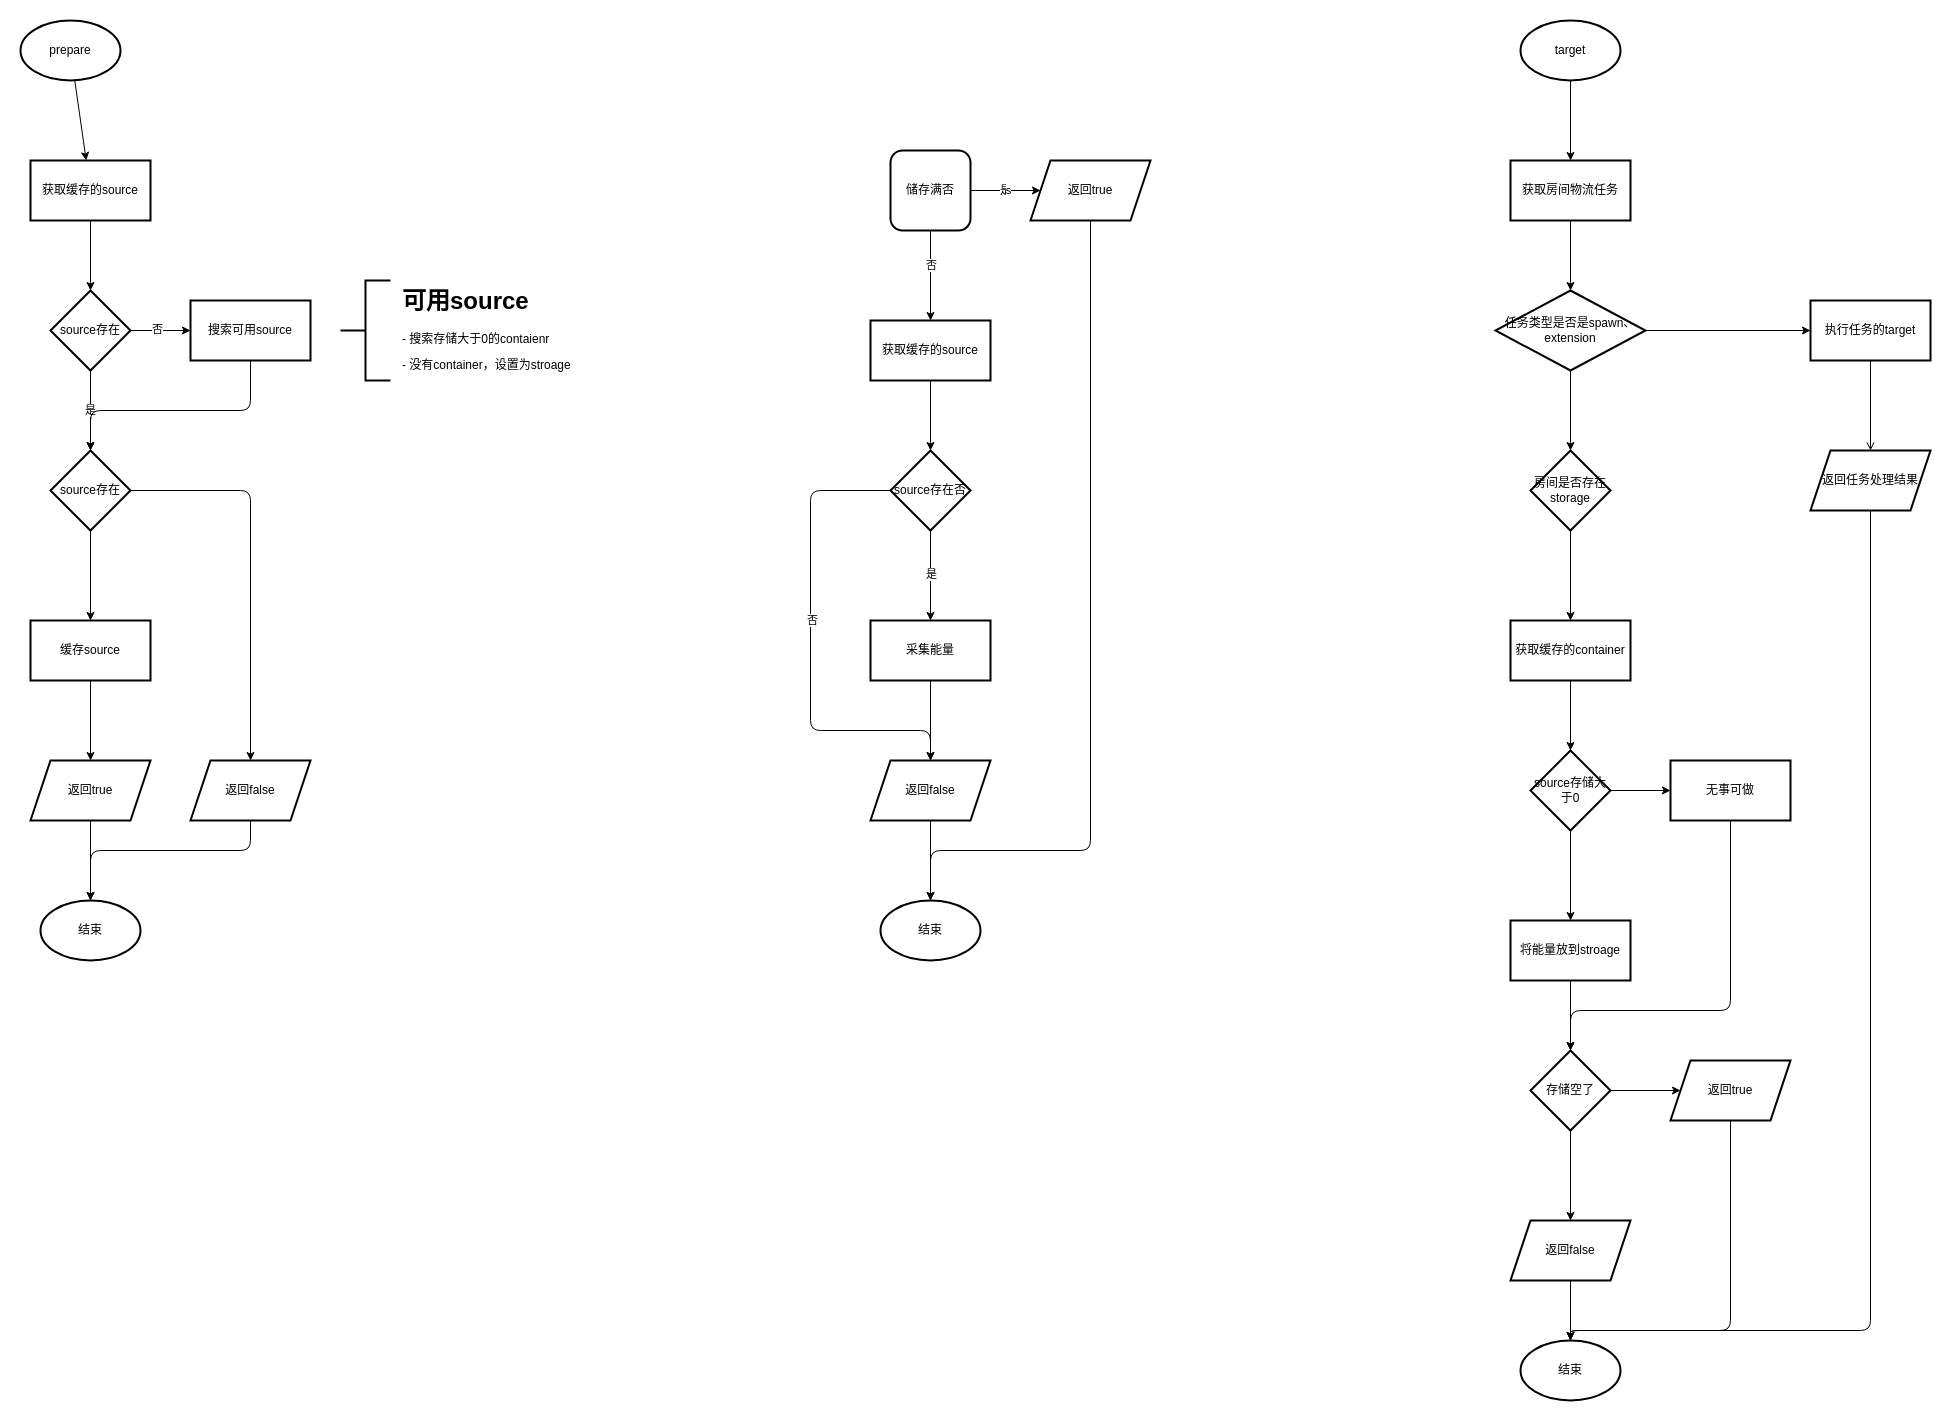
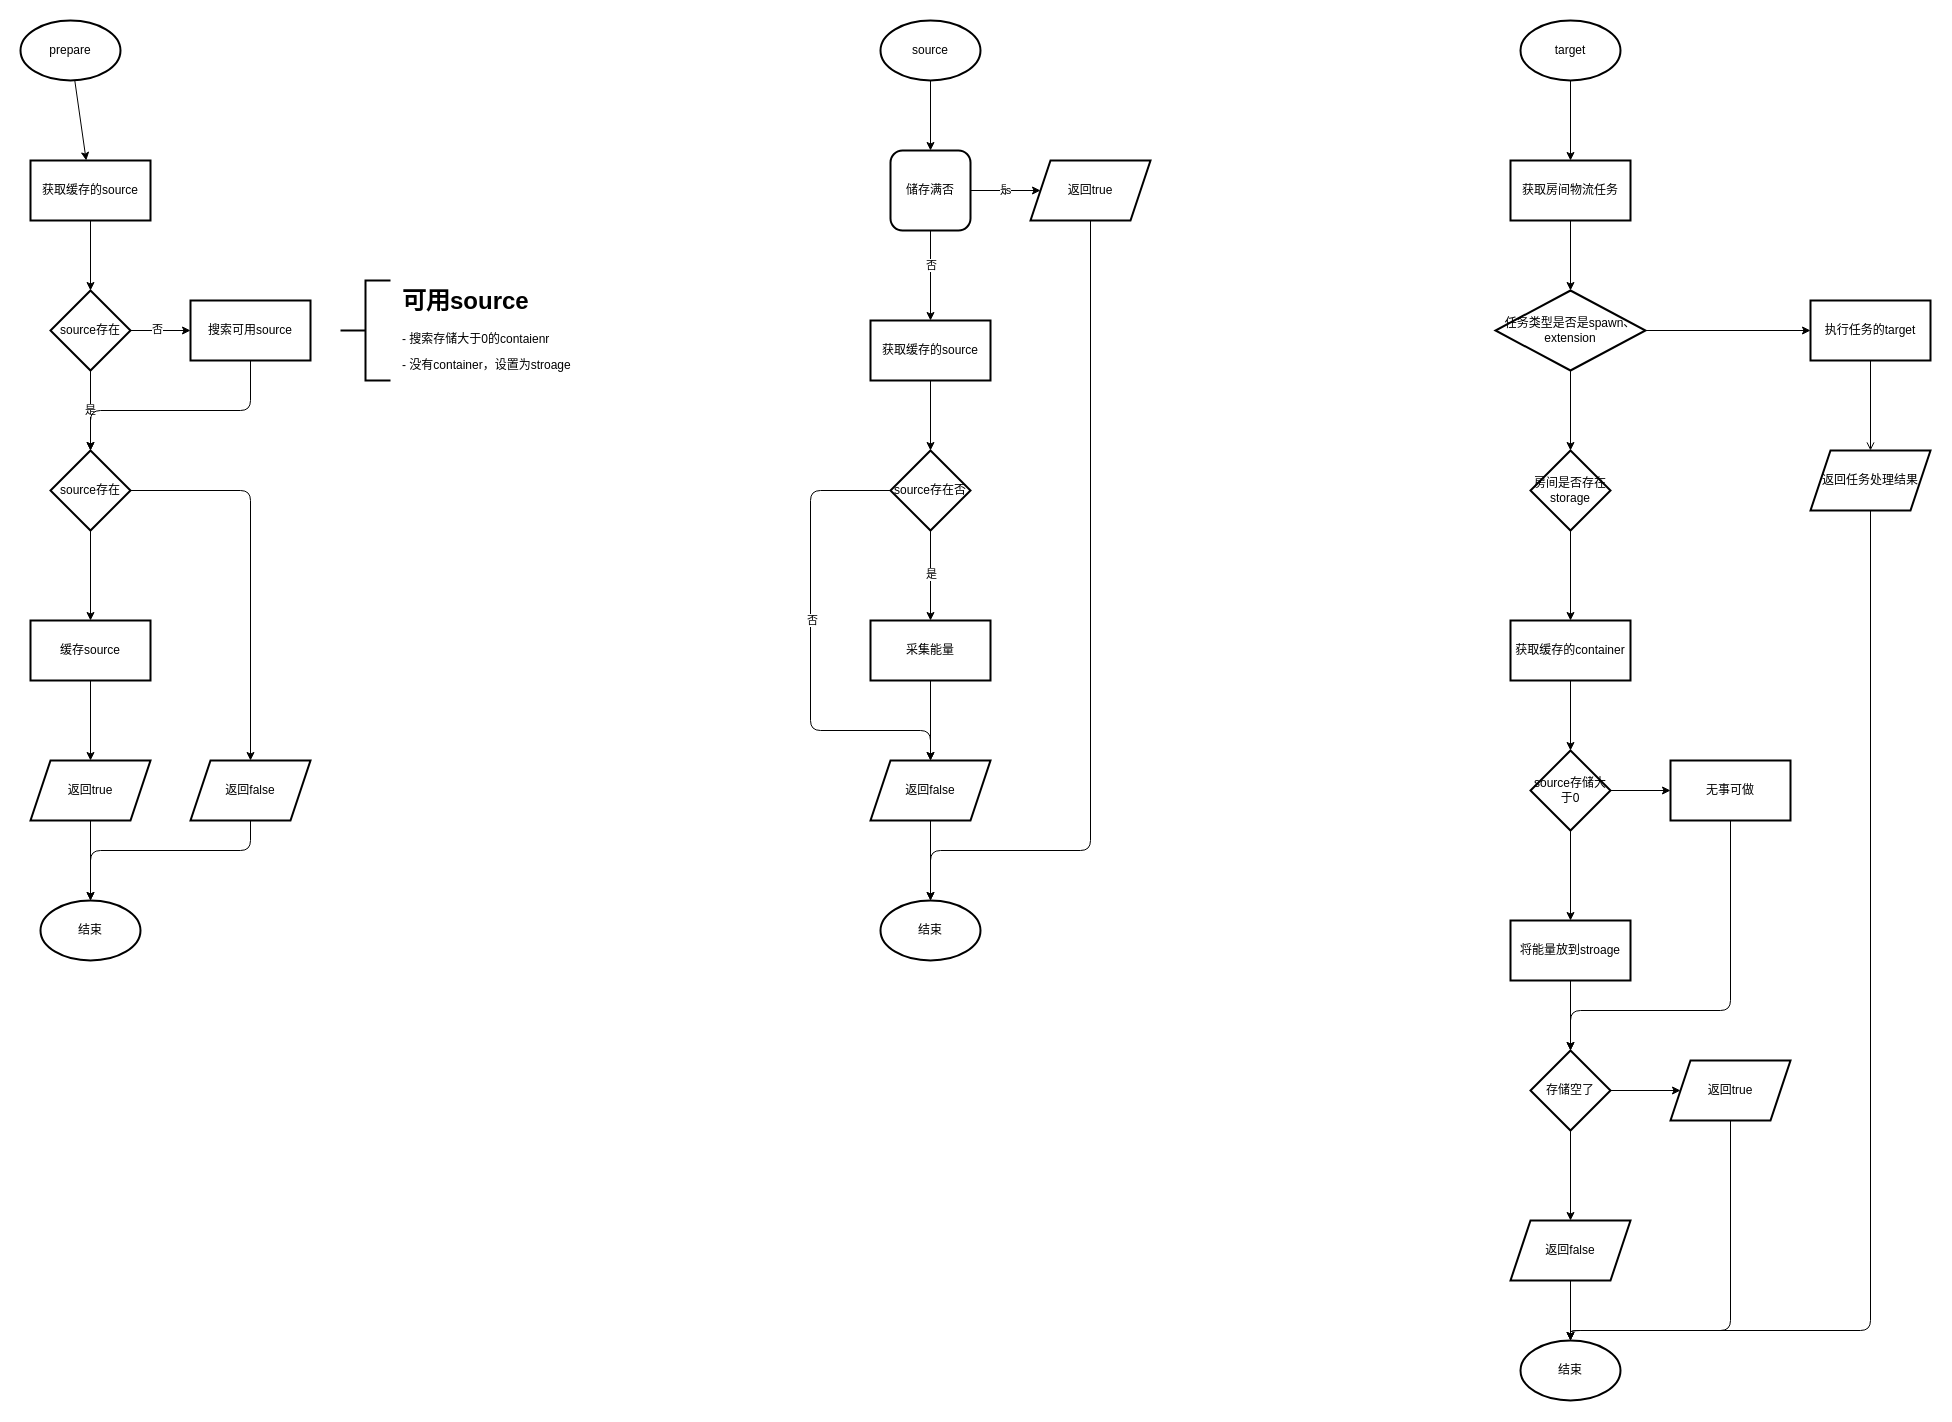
none -> (931, 51)
none -> (931, 112)
